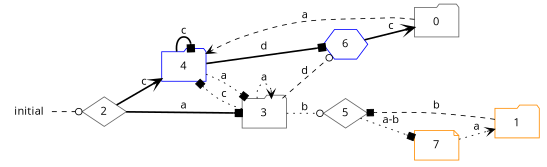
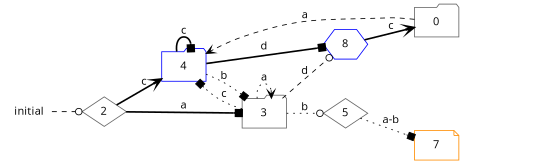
(346, 44) -> (346, 44)
(224, 76) -> (224, 76)
(517, 123) -> none
